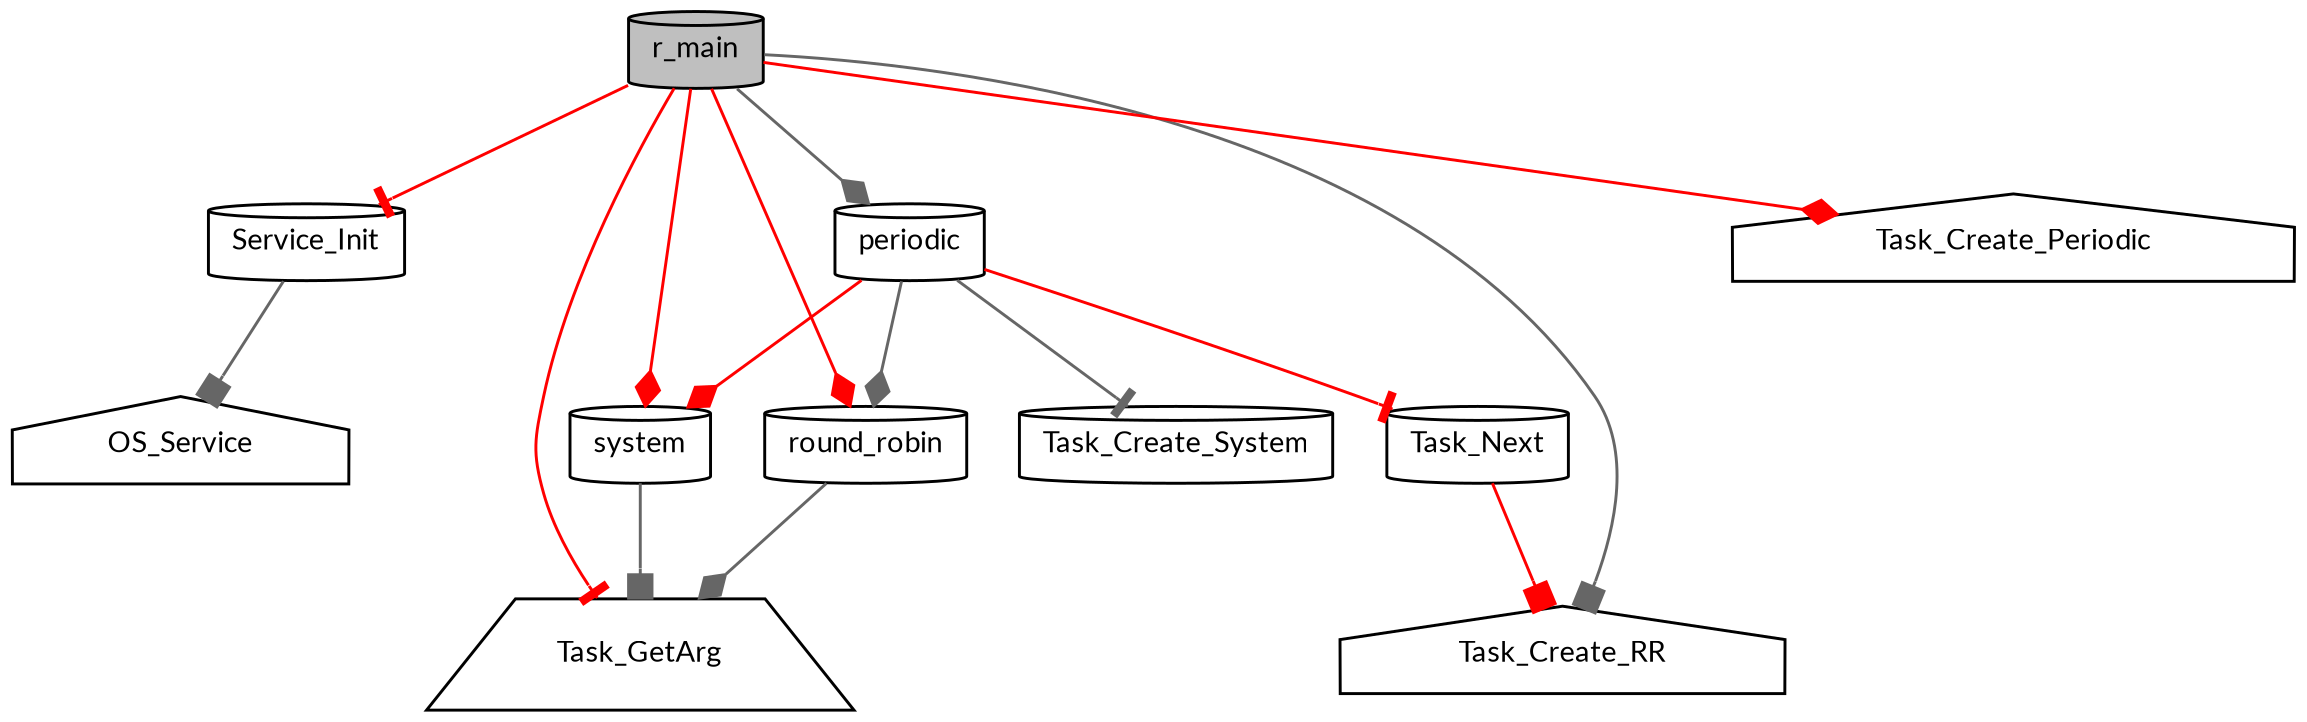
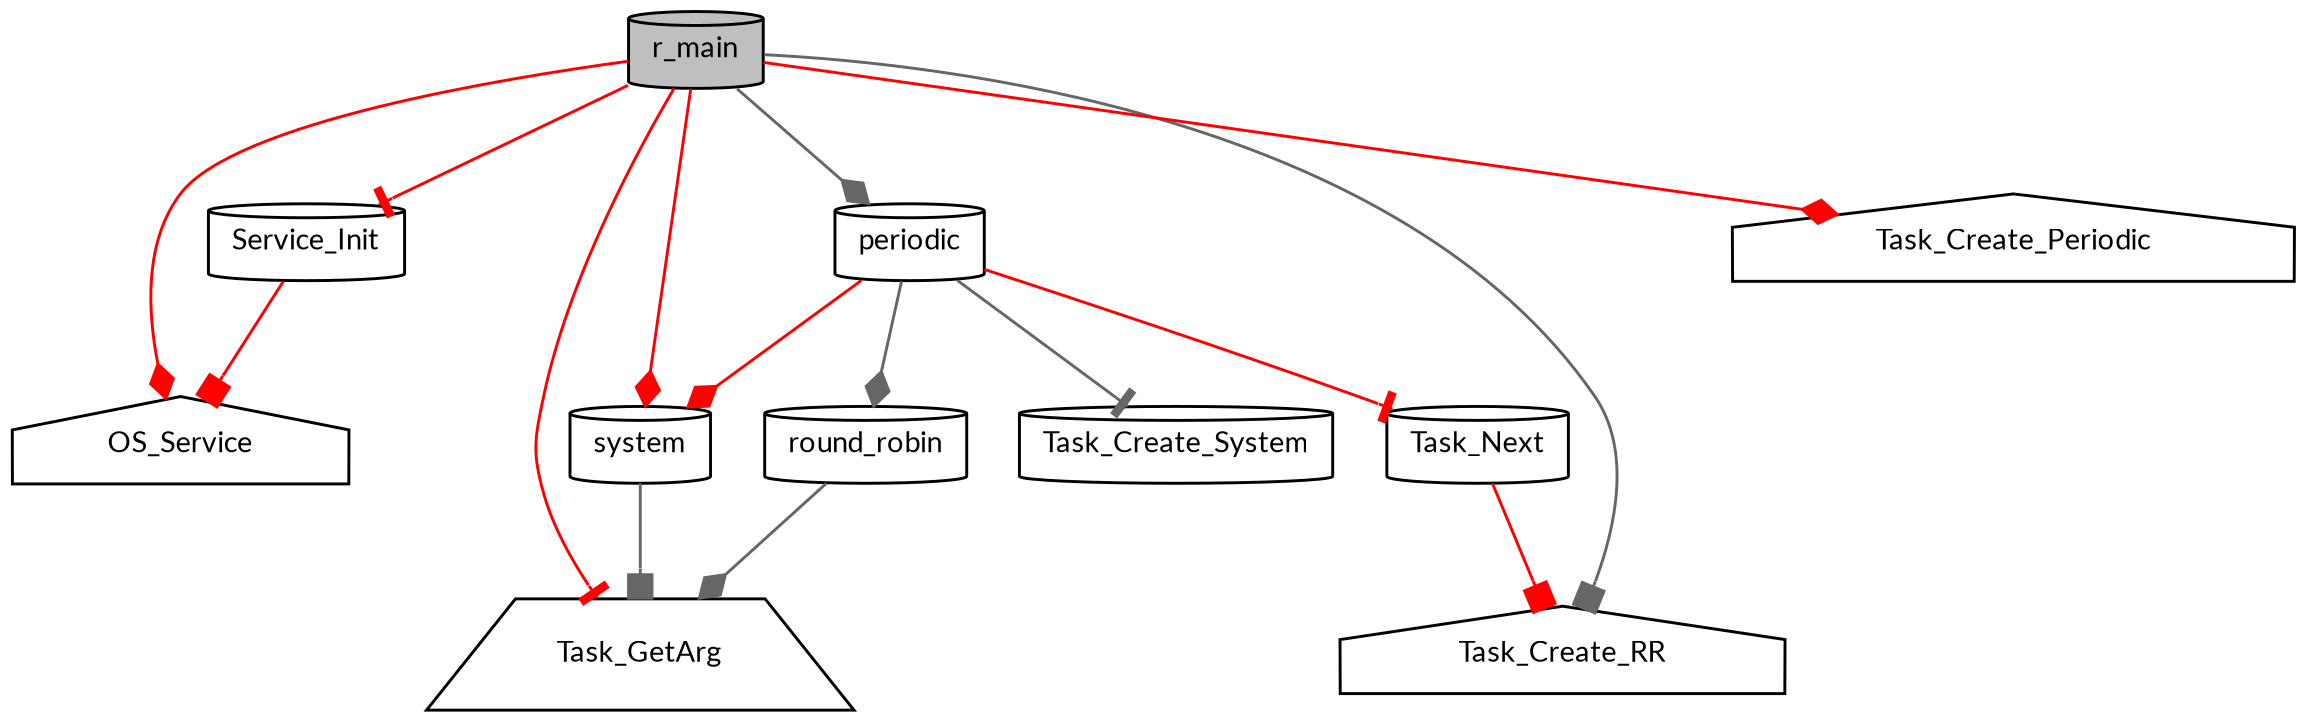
(774, 231) -> (311, 126)
(253, 328) -> (253, 328)
